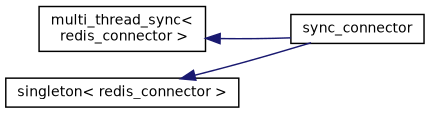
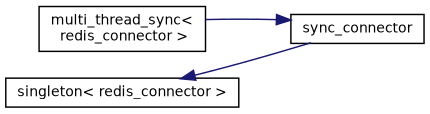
(256, 39) -> (241, 19)
